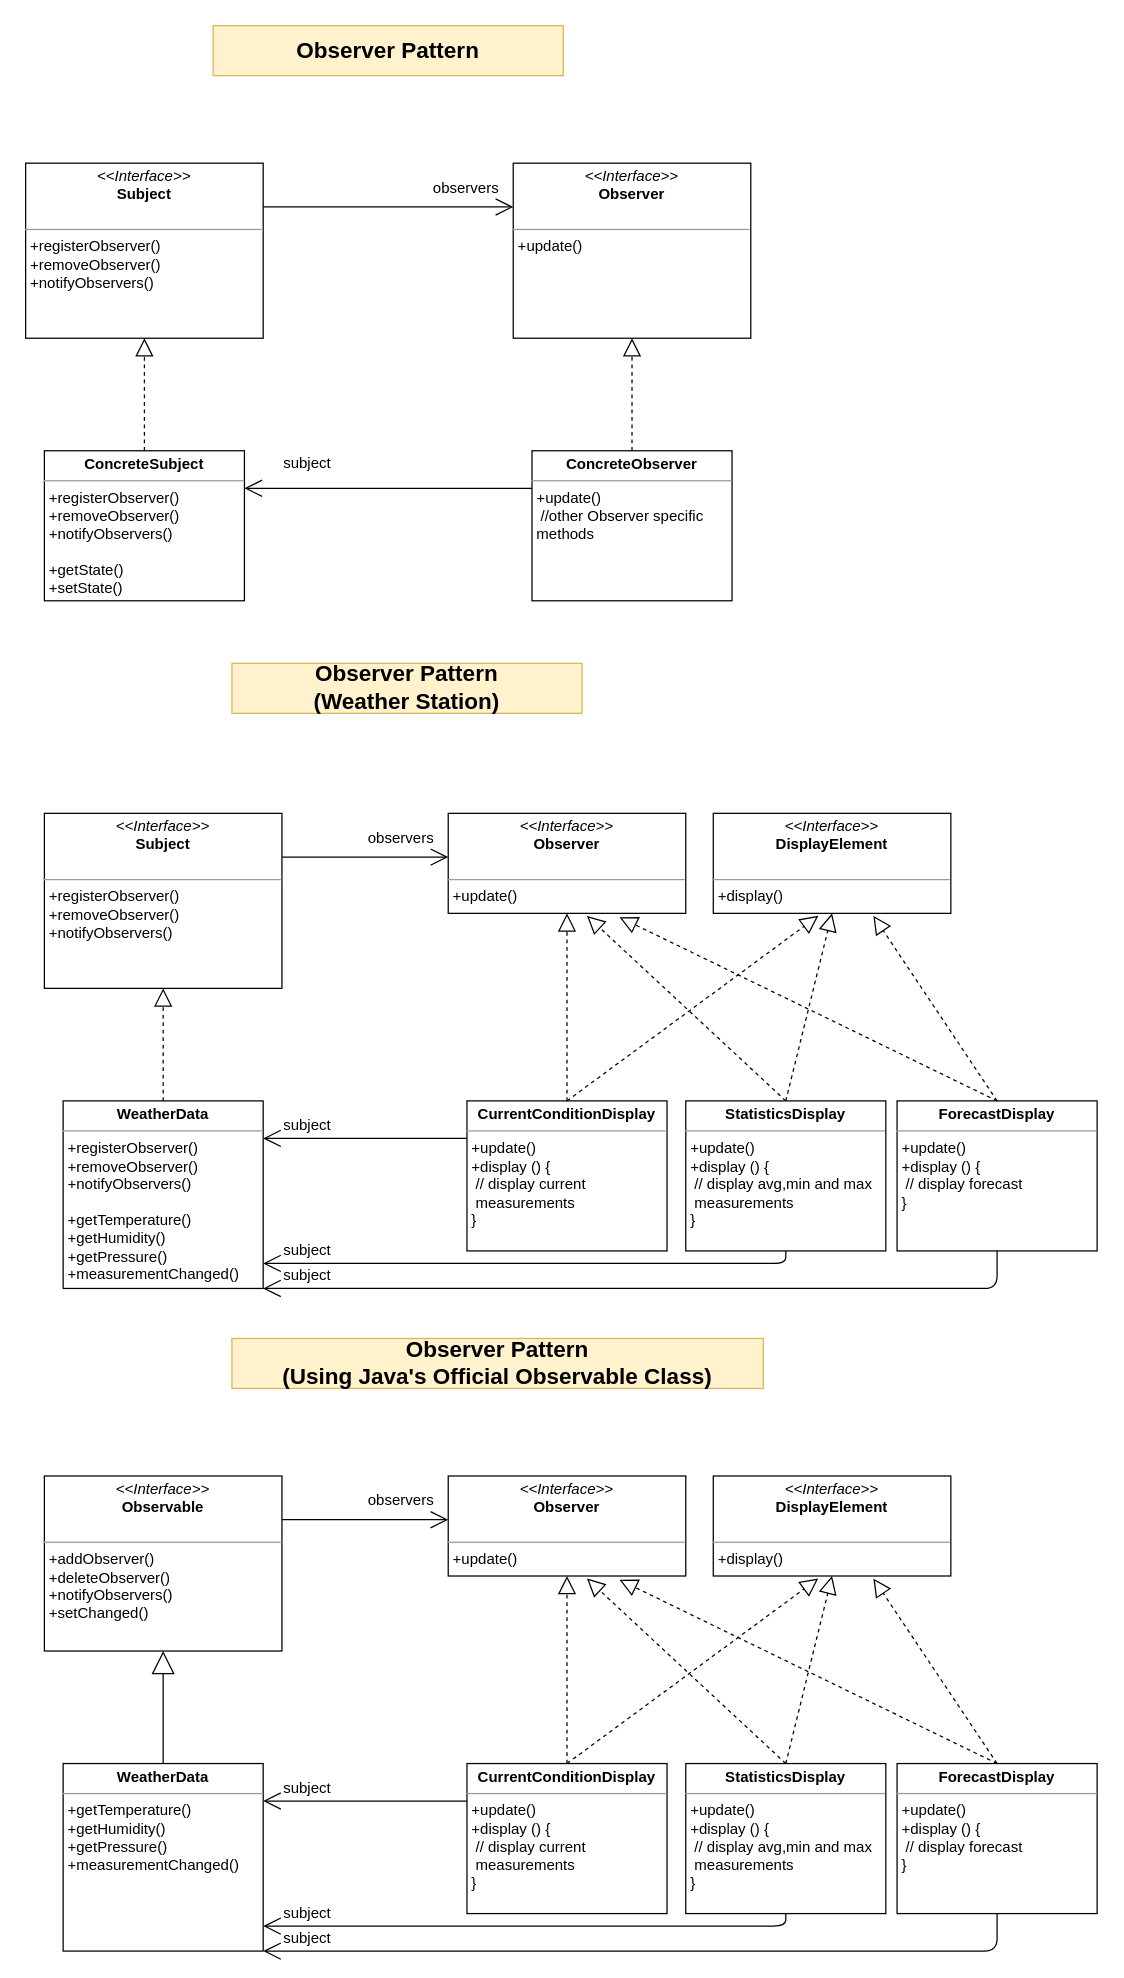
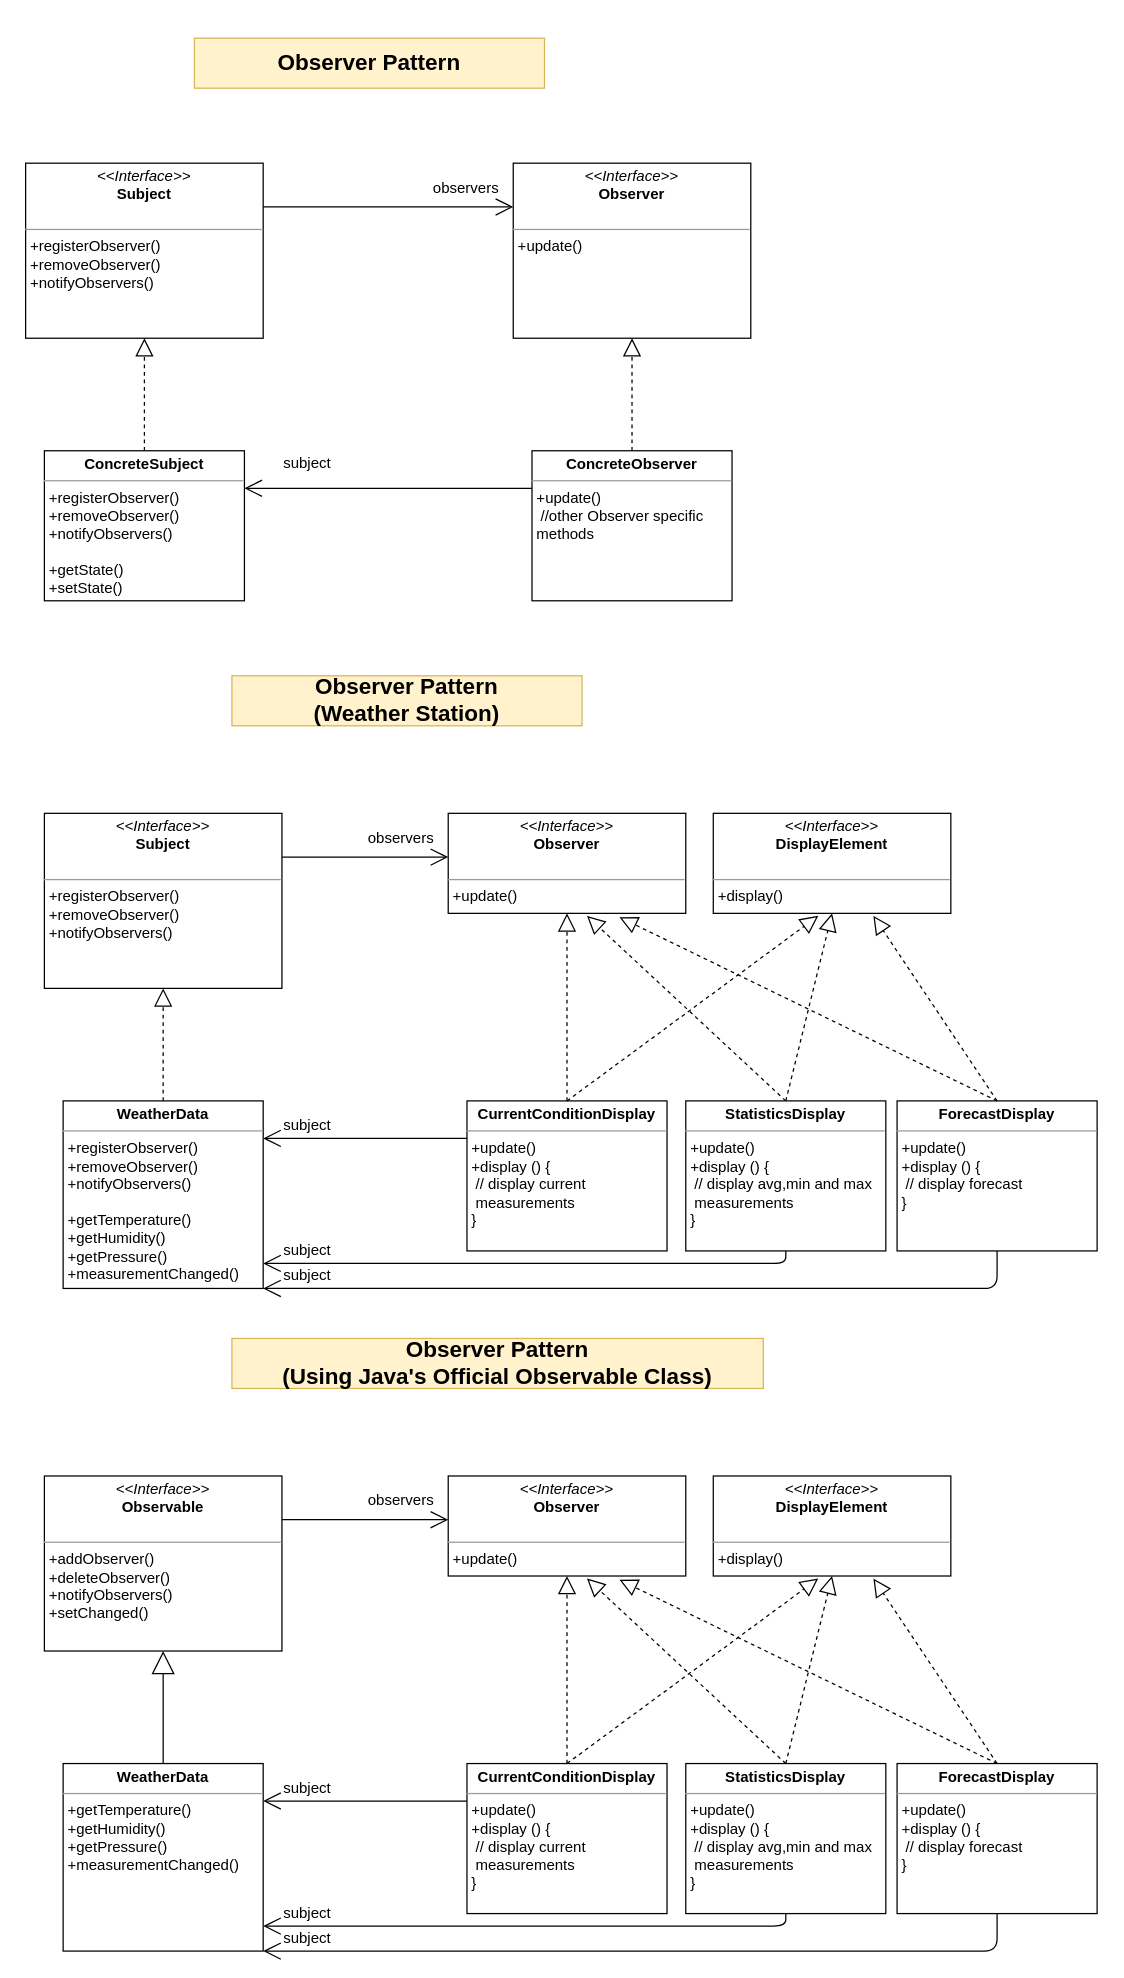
(388, 51) -> (369, 63)
(407, 688) -> (407, 701)
